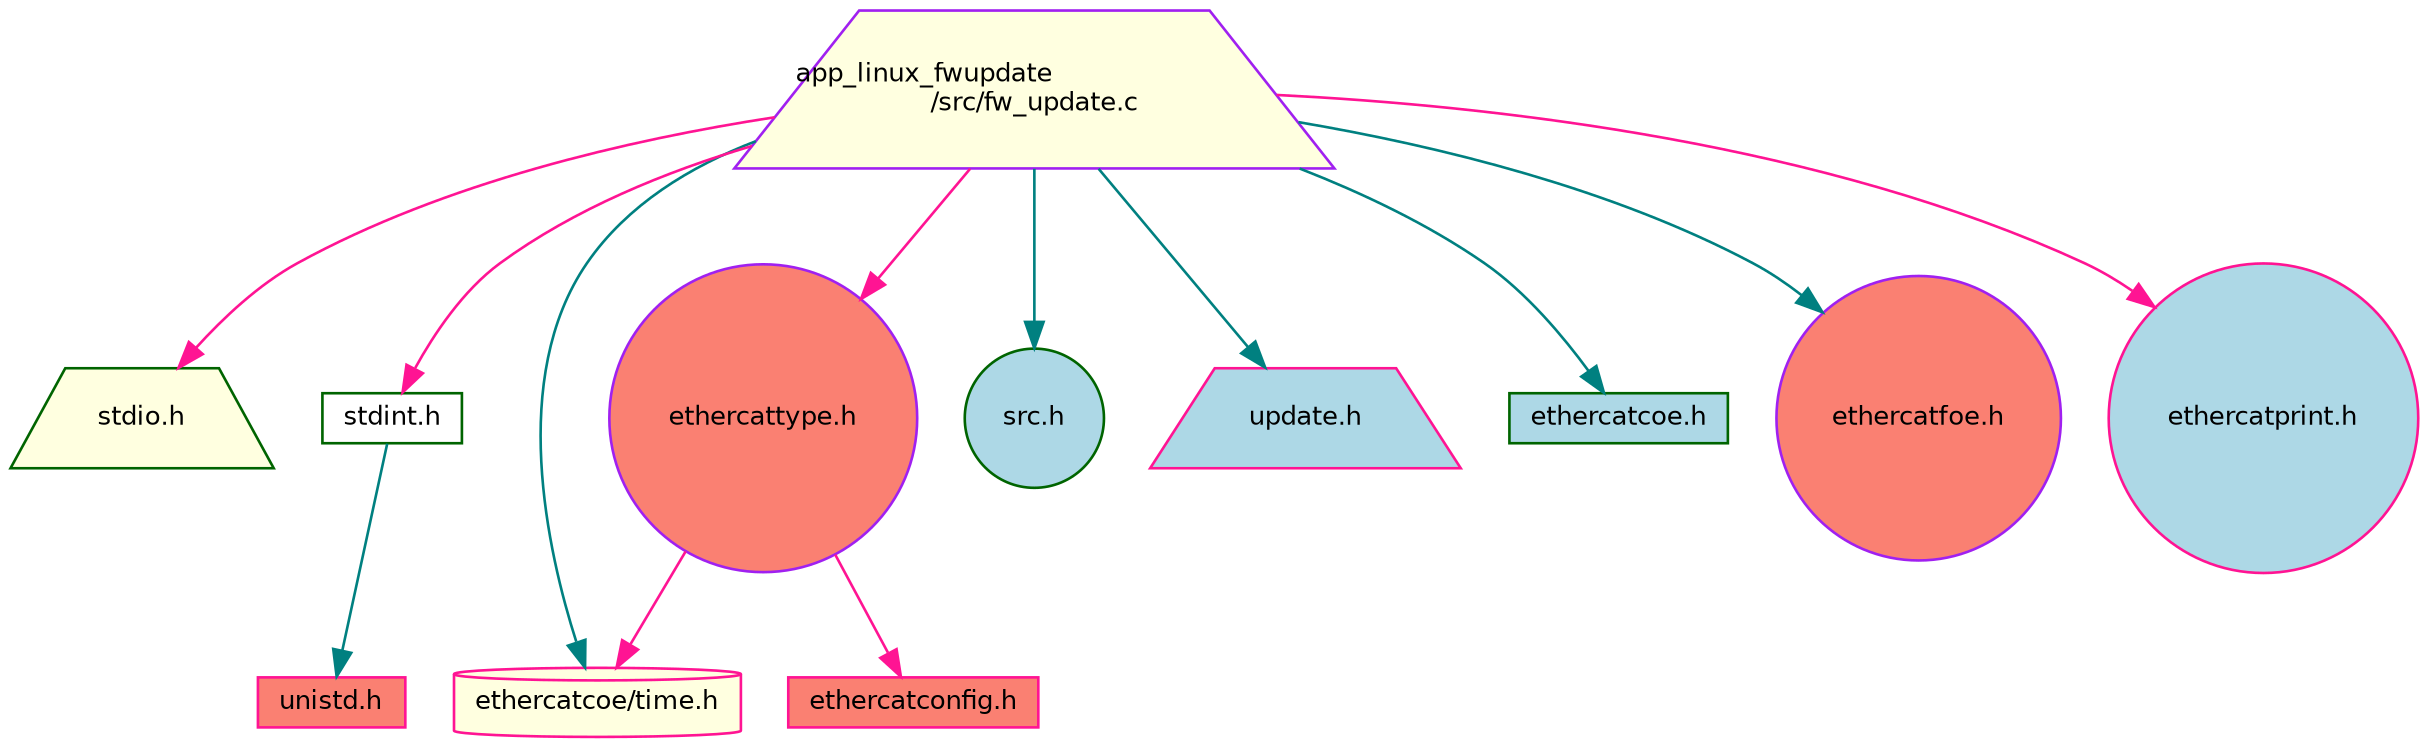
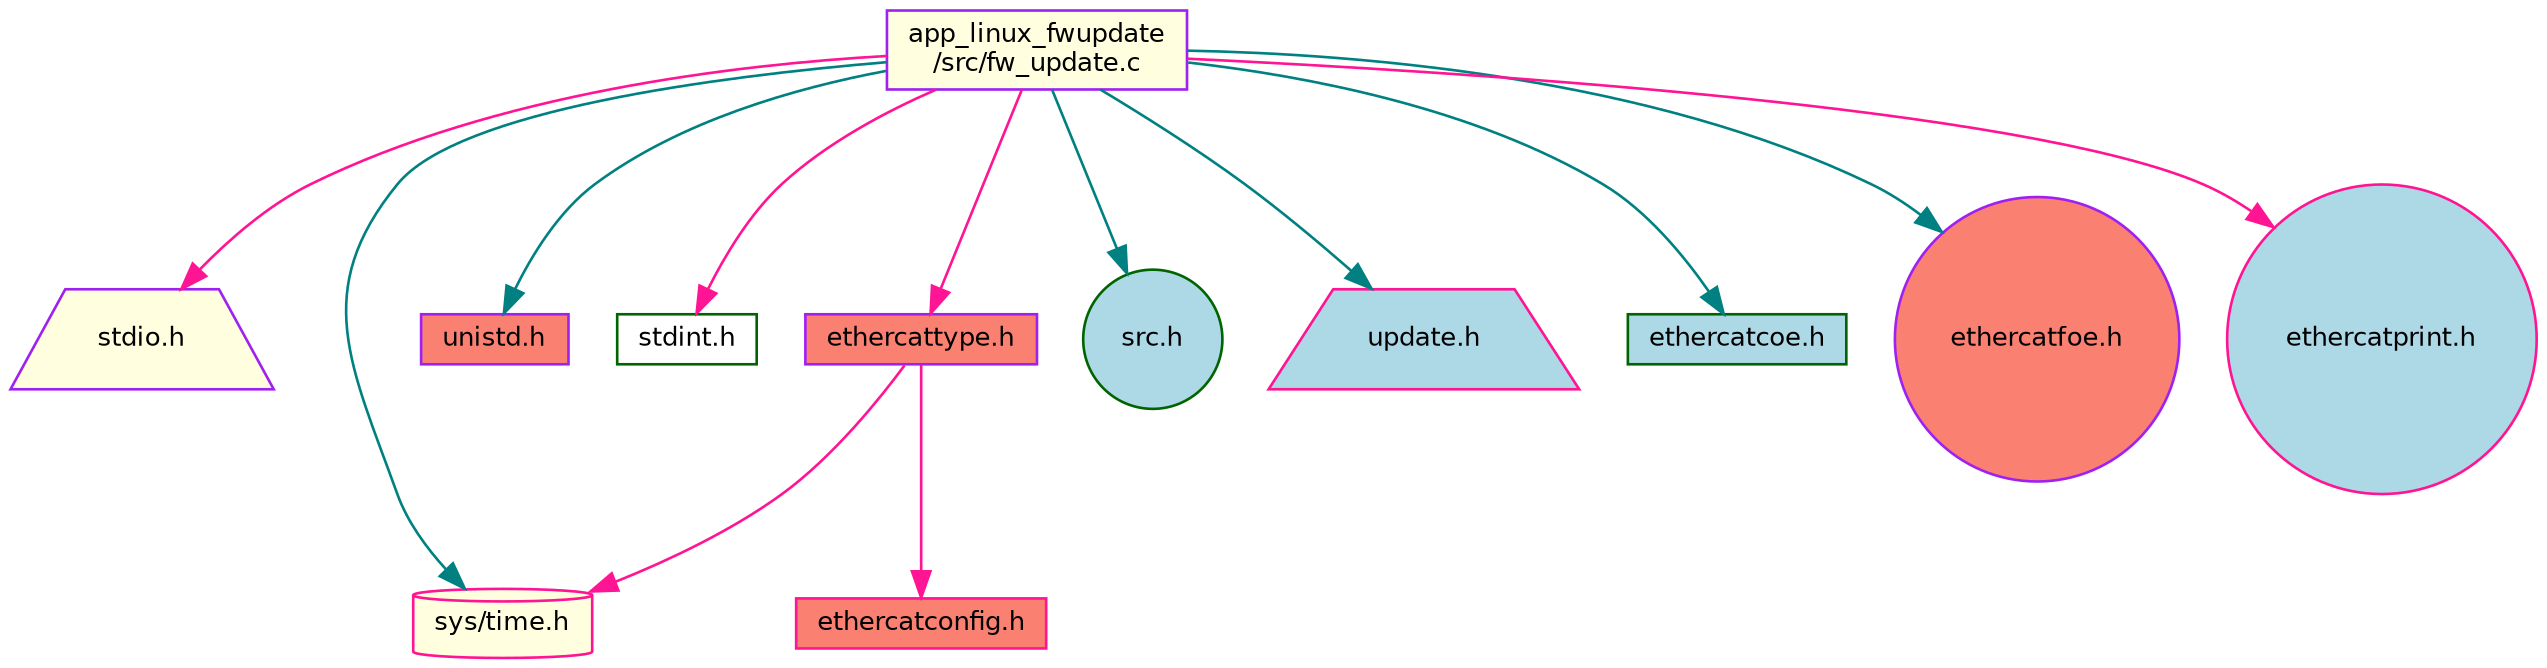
(1034, 89) -> (1037, 50)
(142, 418) -> (142, 339)
(763, 418) -> (921, 339)
(365, 547) -> (673, 138)
(332, 702) -> (495, 339)
(597, 702) -> (503, 623)
